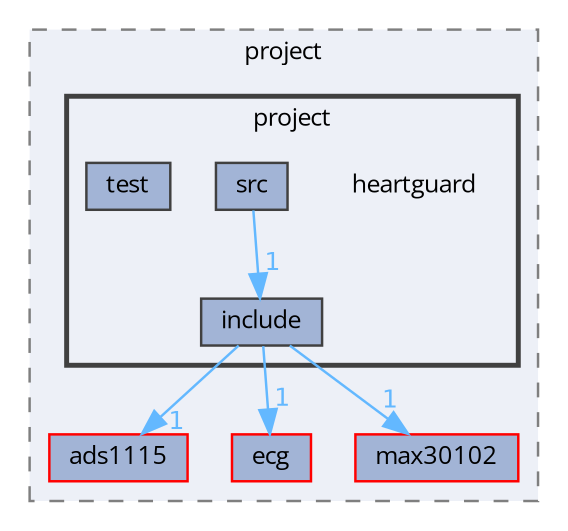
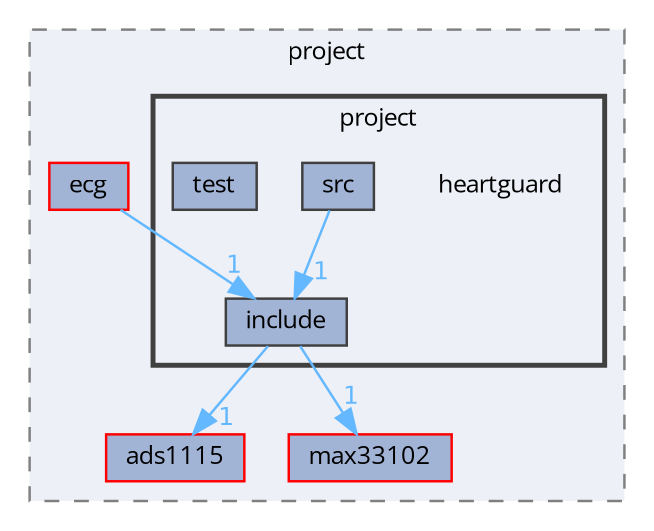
(266, 381) -> (177, 247)
(437, 458) -> (370, 458)
